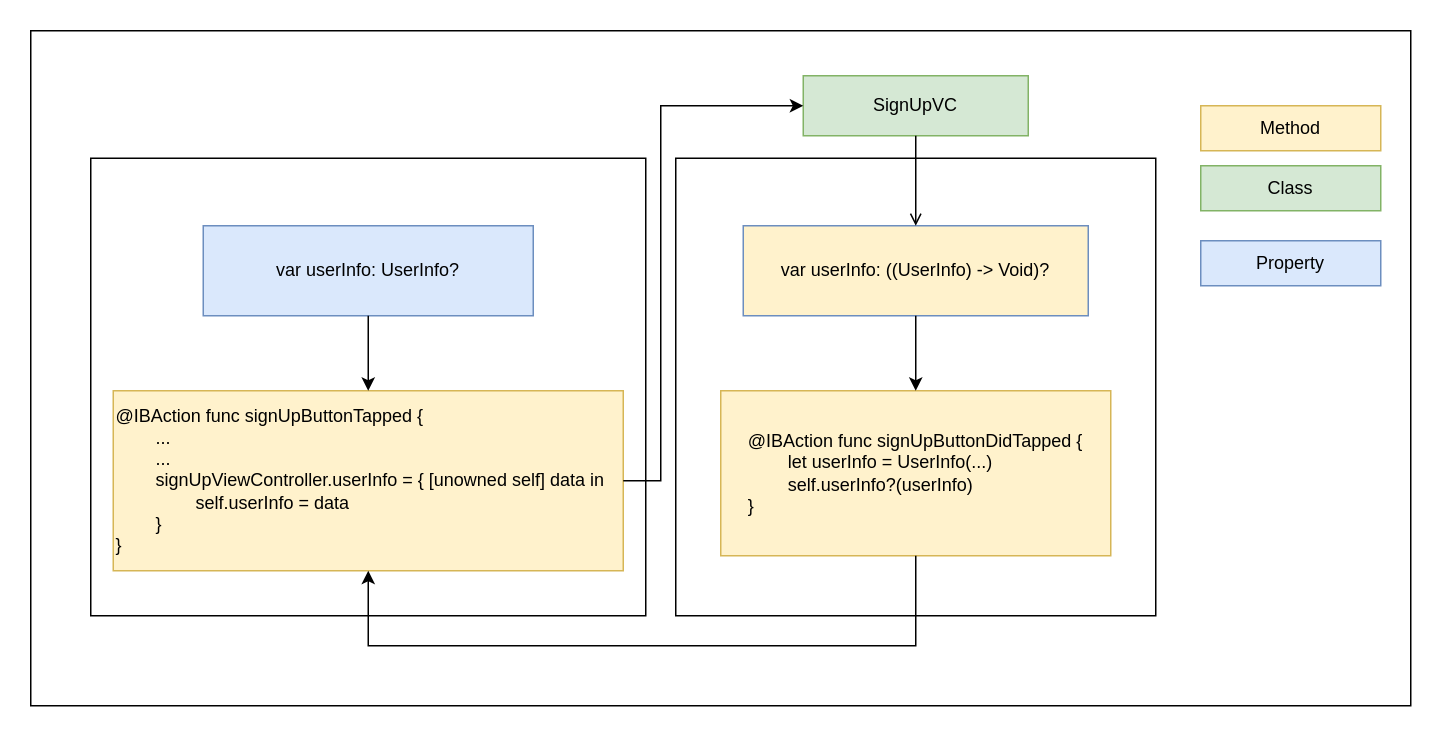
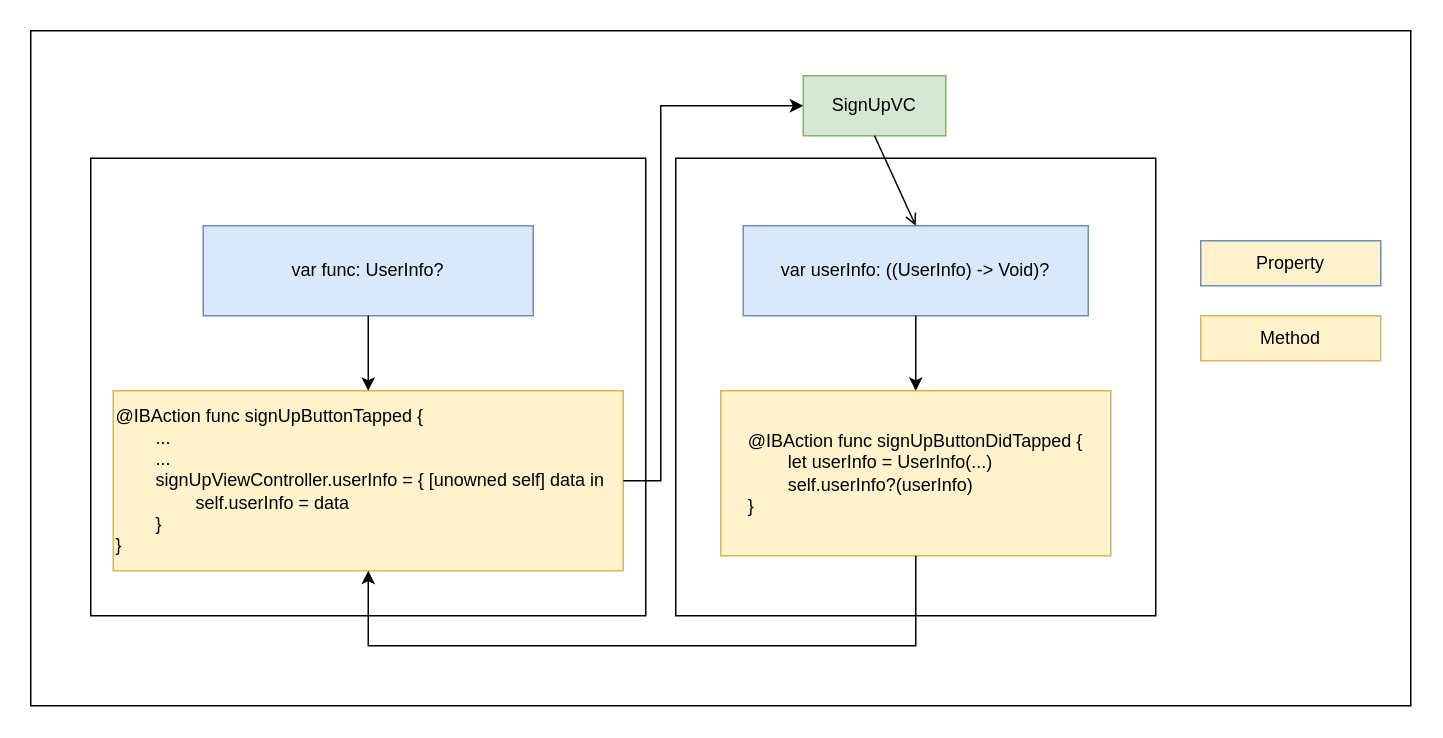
(916, 106) -> (875, 106)
(1291, 128) -> (1291, 338)
(1291, 188) -> none
(1291, 263) -> (1291, 263)
(368, 271) -> (368, 271)
(916, 271) -> (916, 271)
